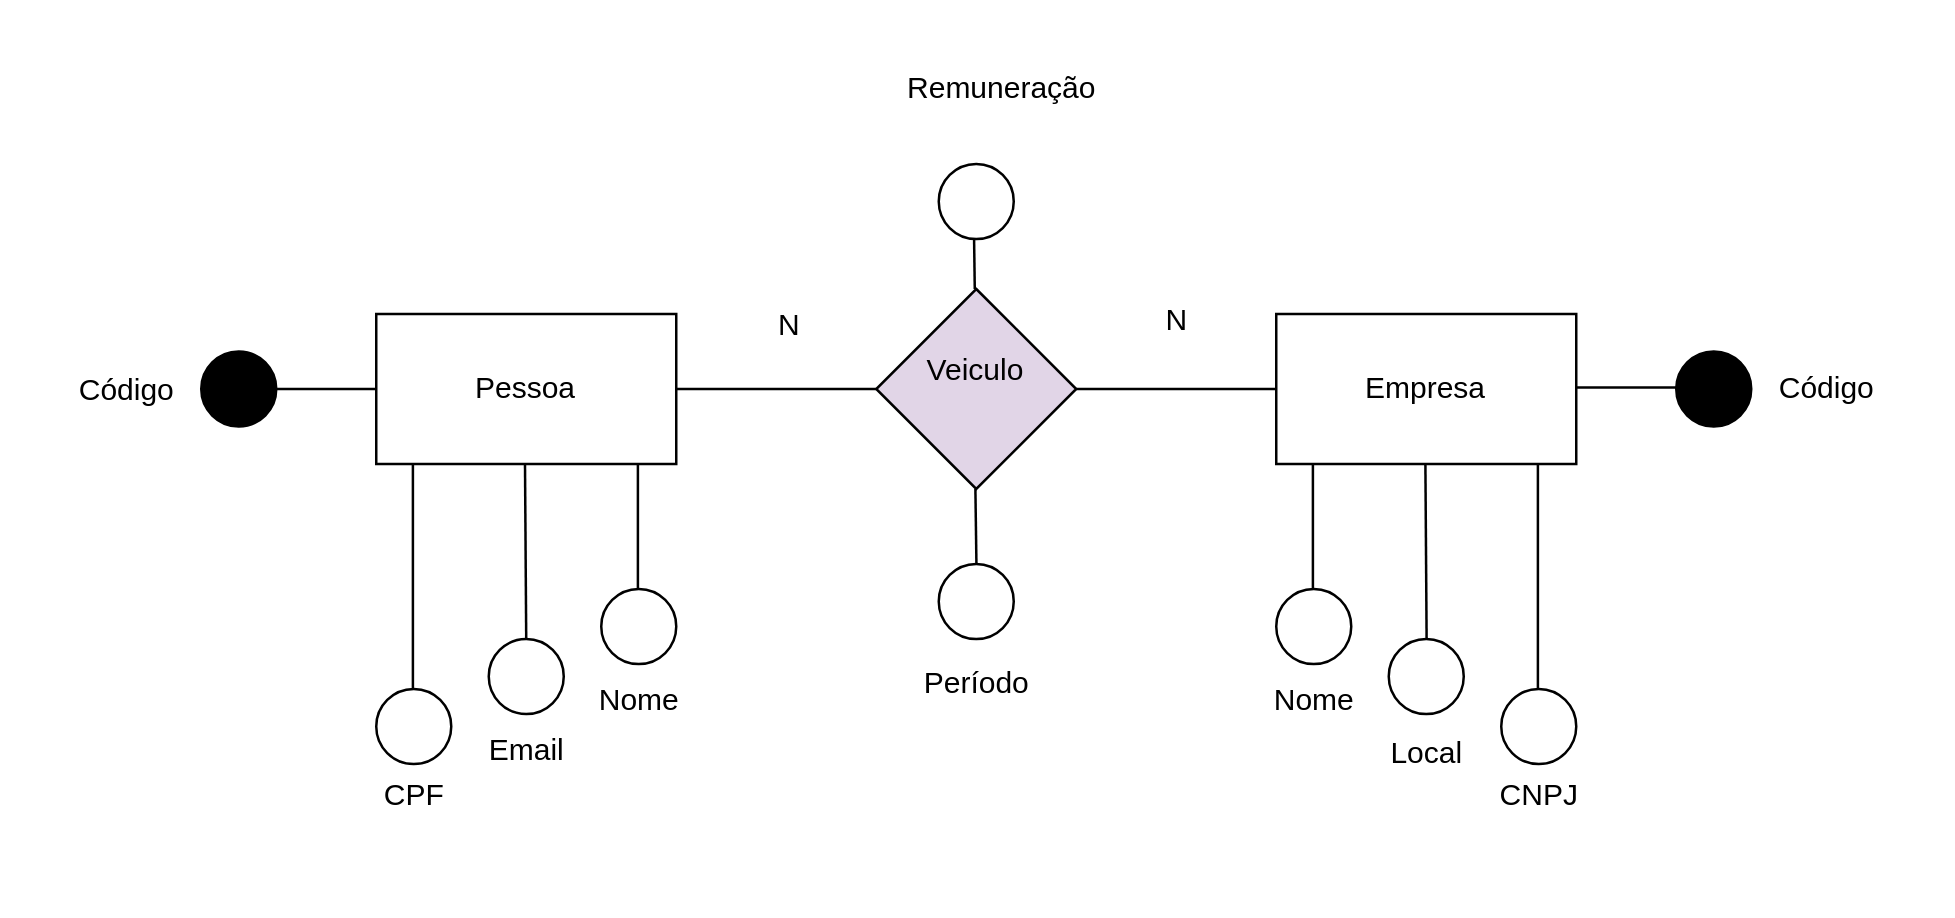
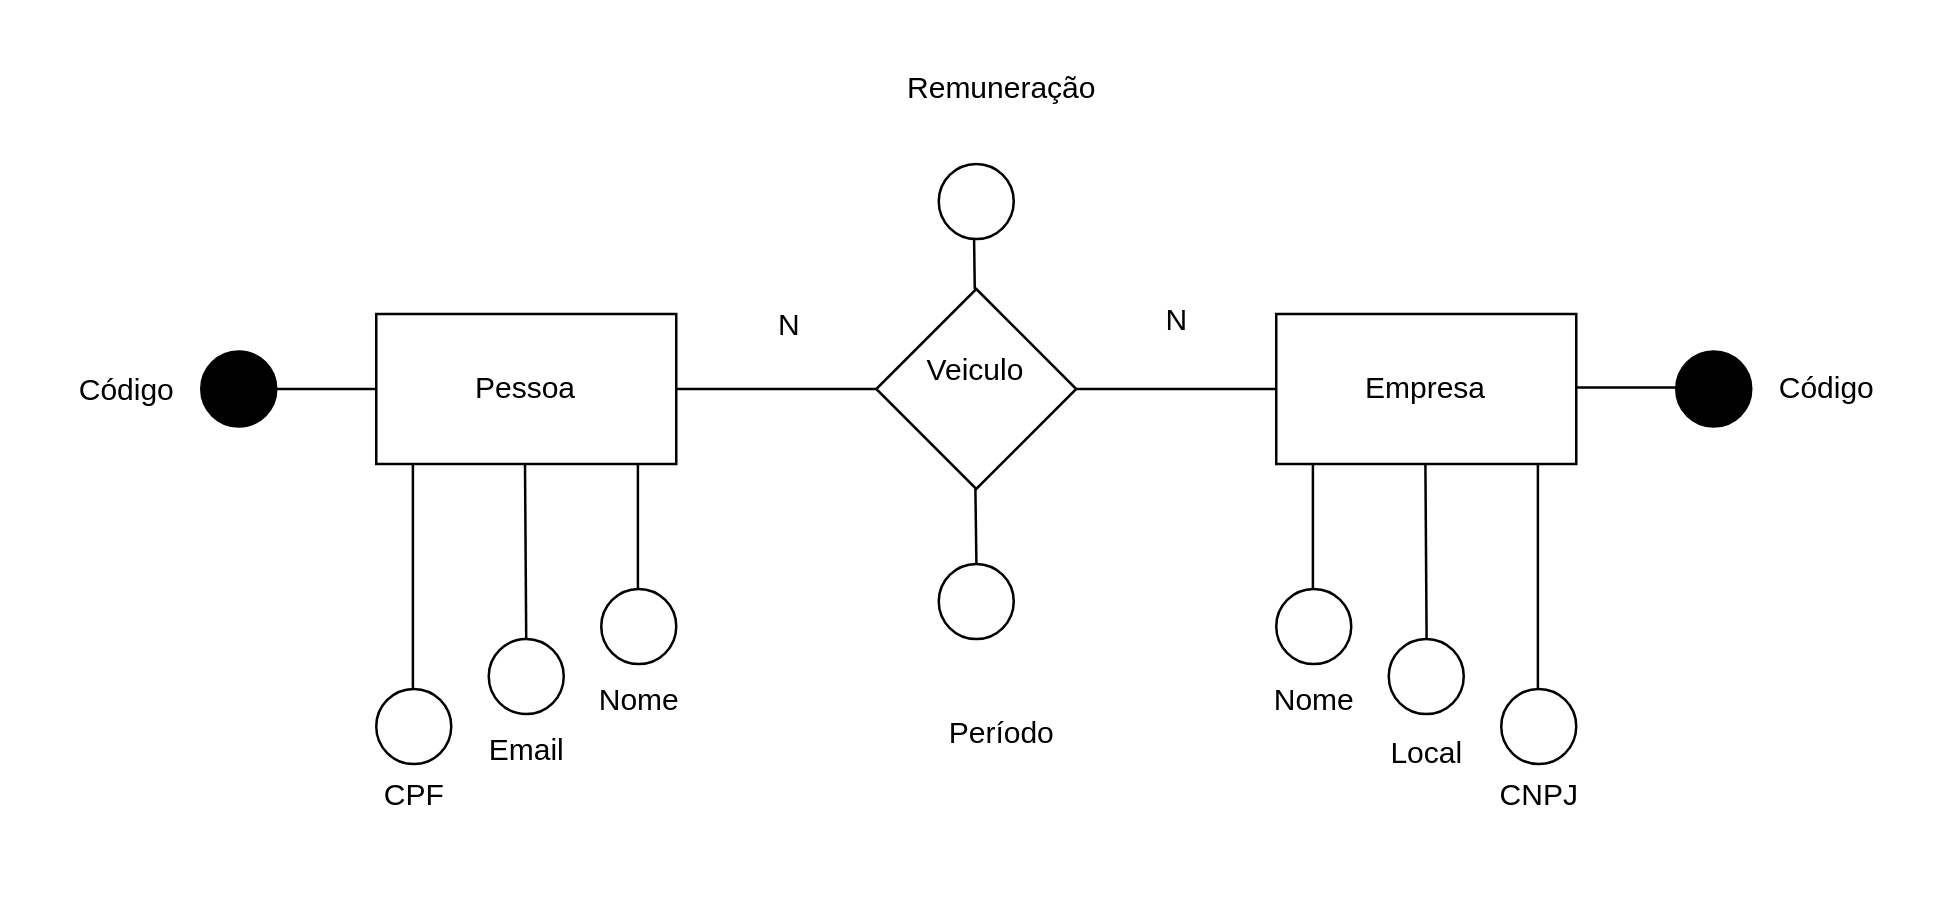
(976, 389) -> (976, 389)
(976, 684) -> (1001, 734)
